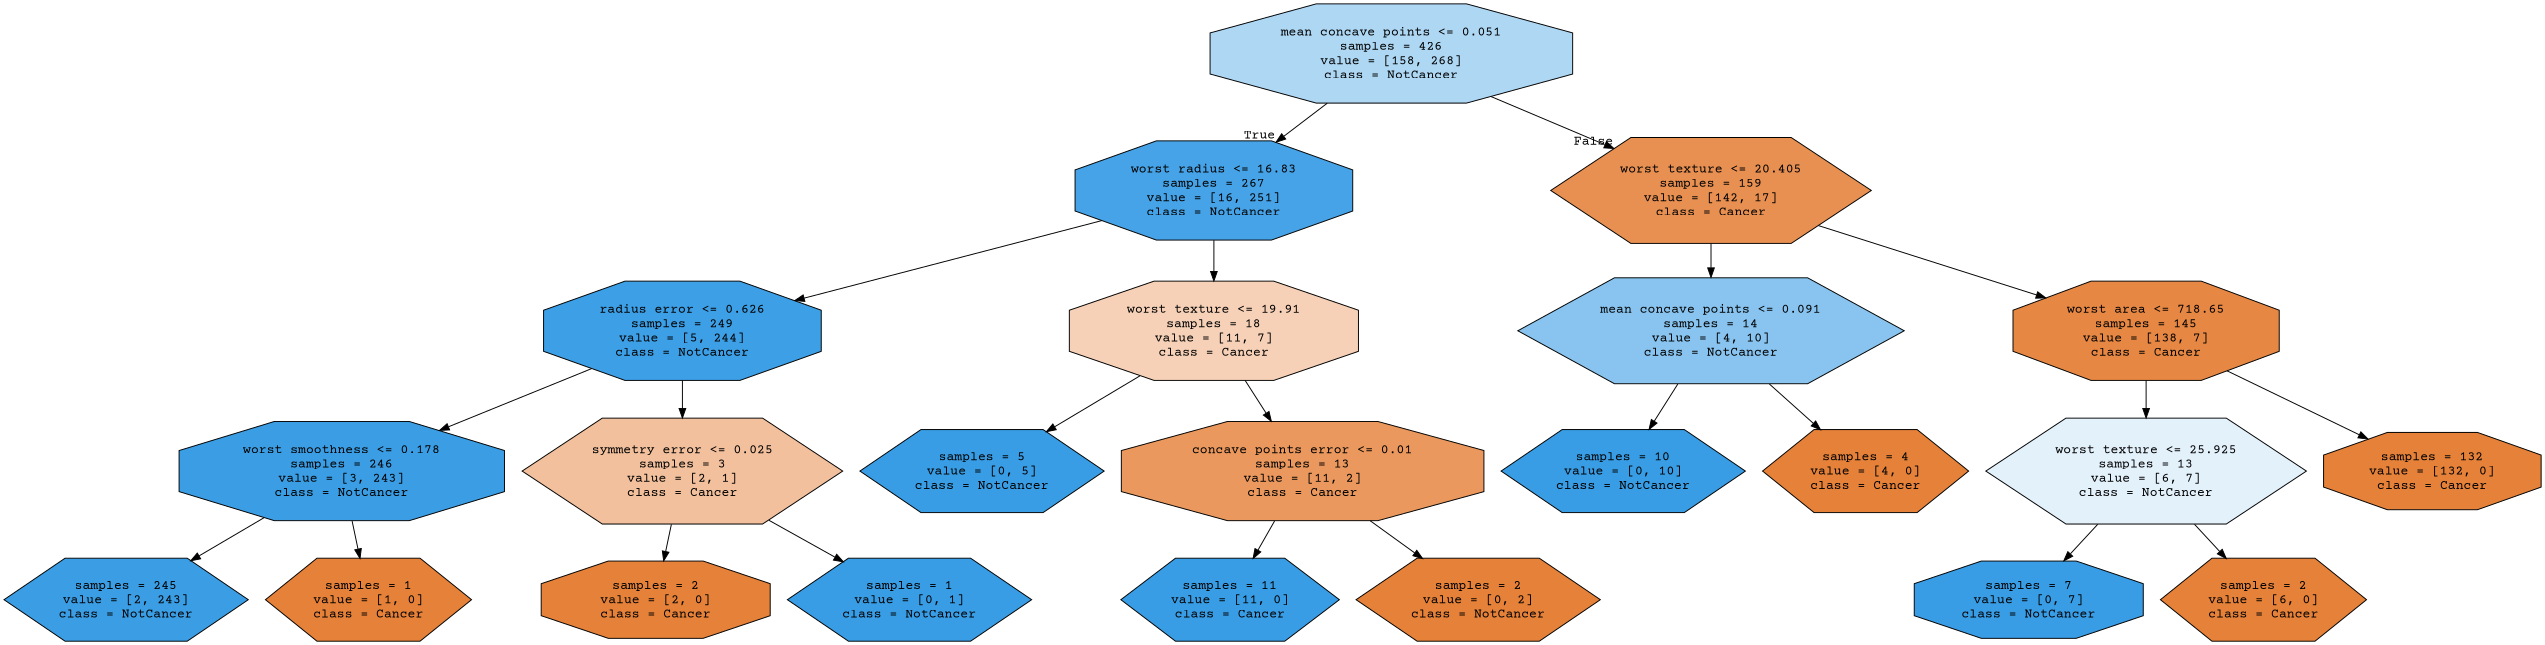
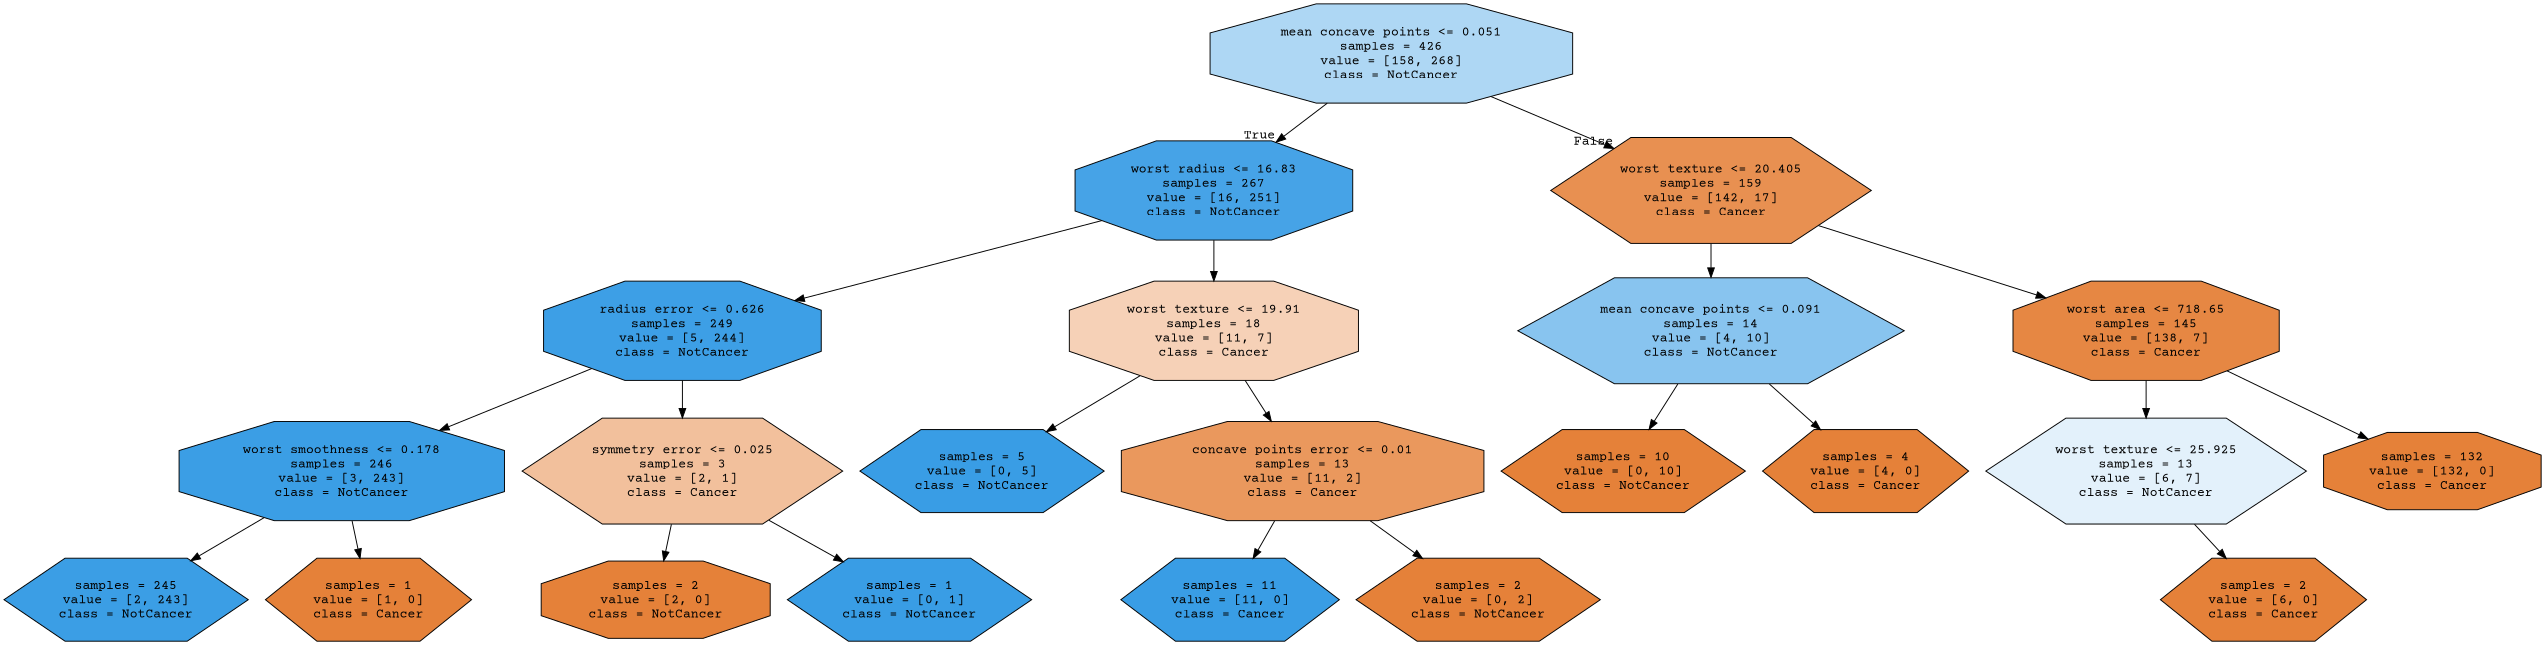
(1623, 471) -> (1623, 471)
(656, 600) -> (656, 600)
(2029, 600) -> none
